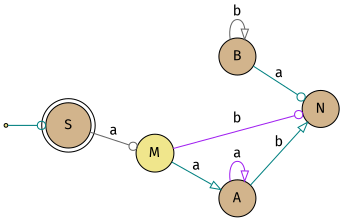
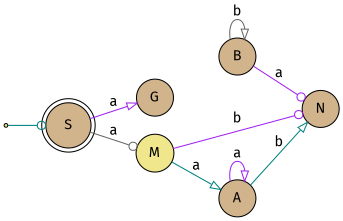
(275, 80) -> (275, 80)
none -> (155, 98)
